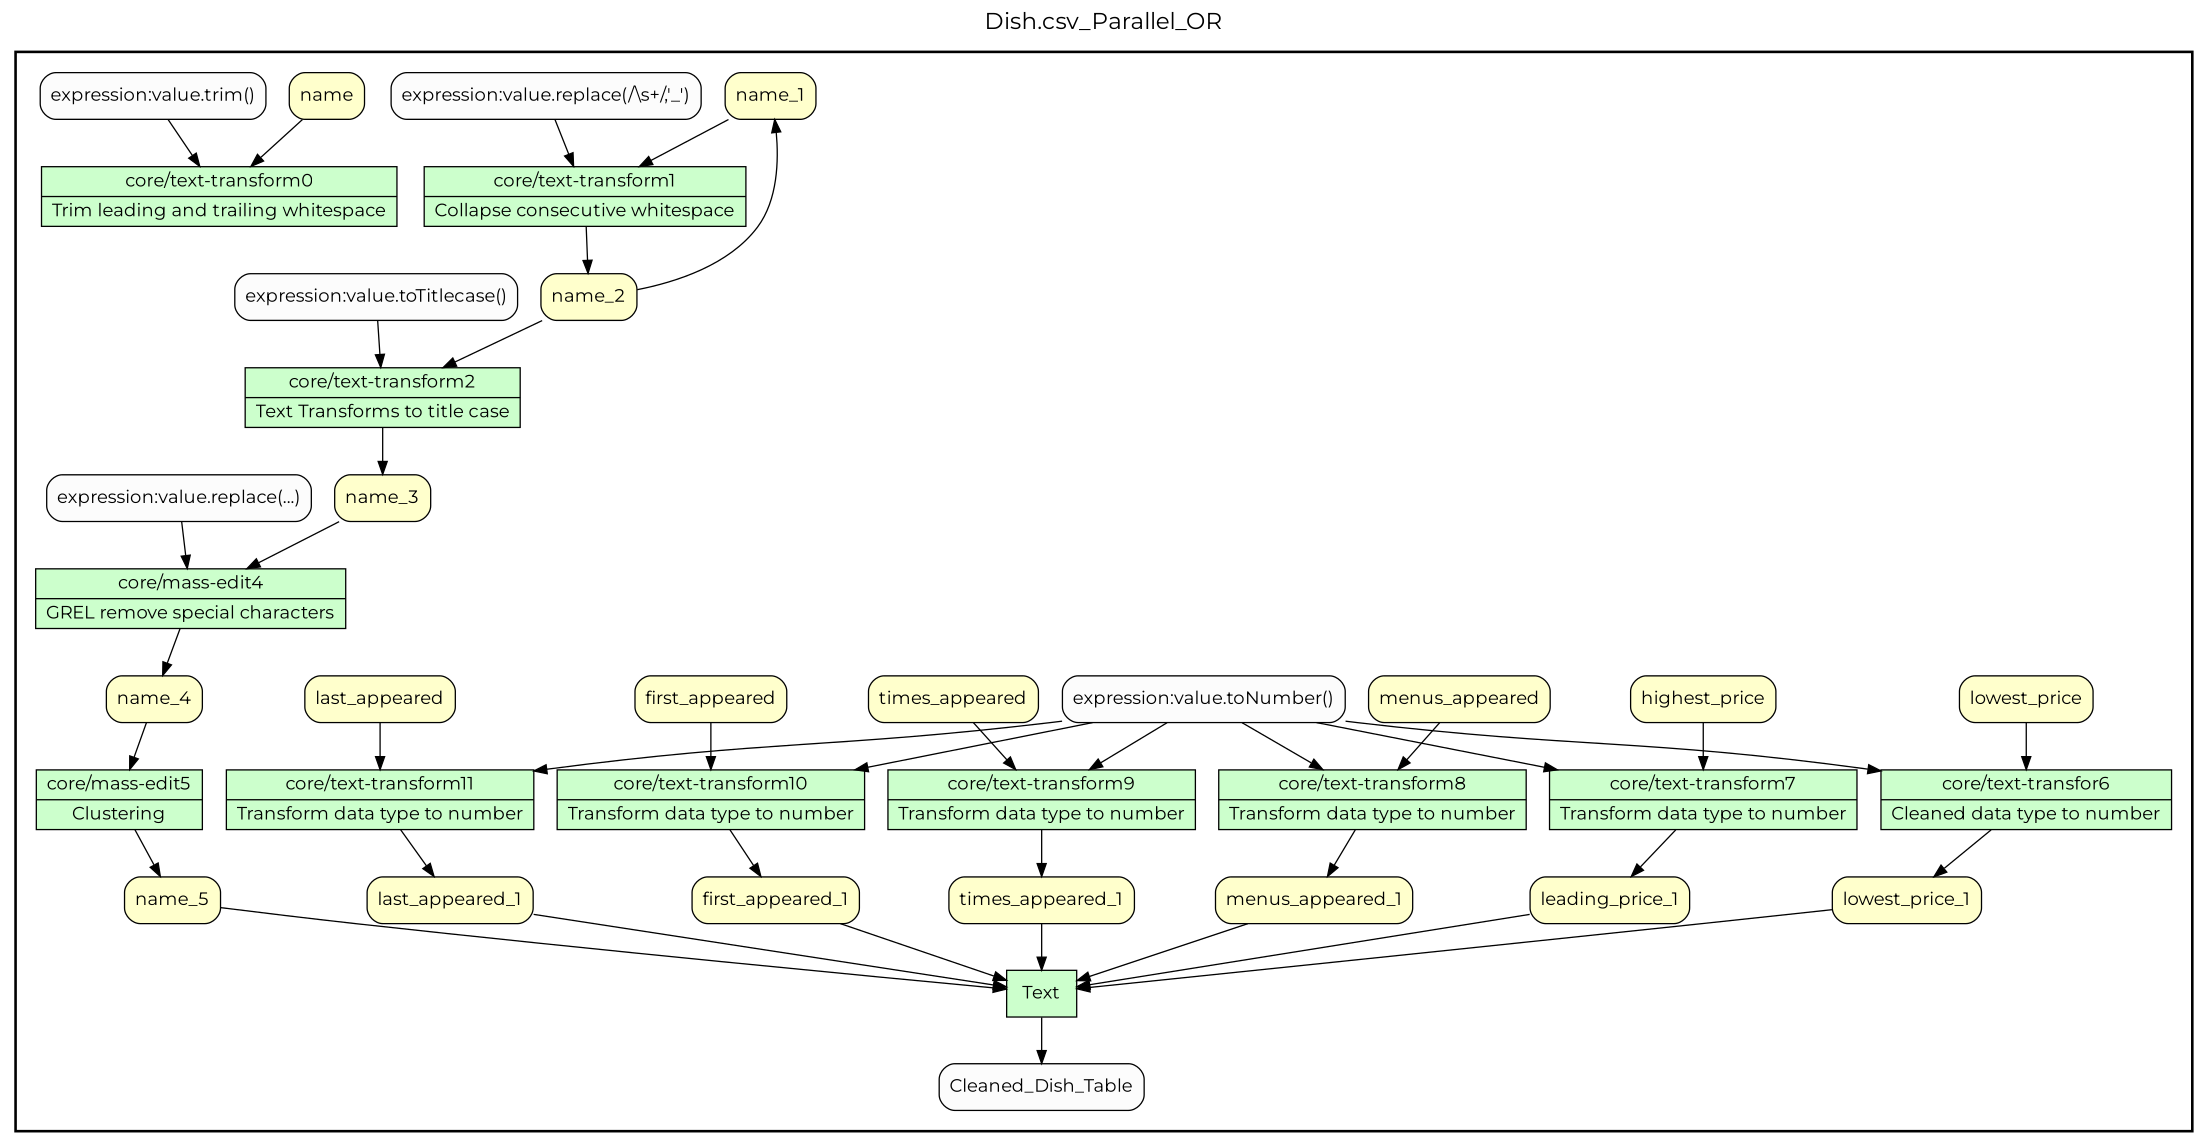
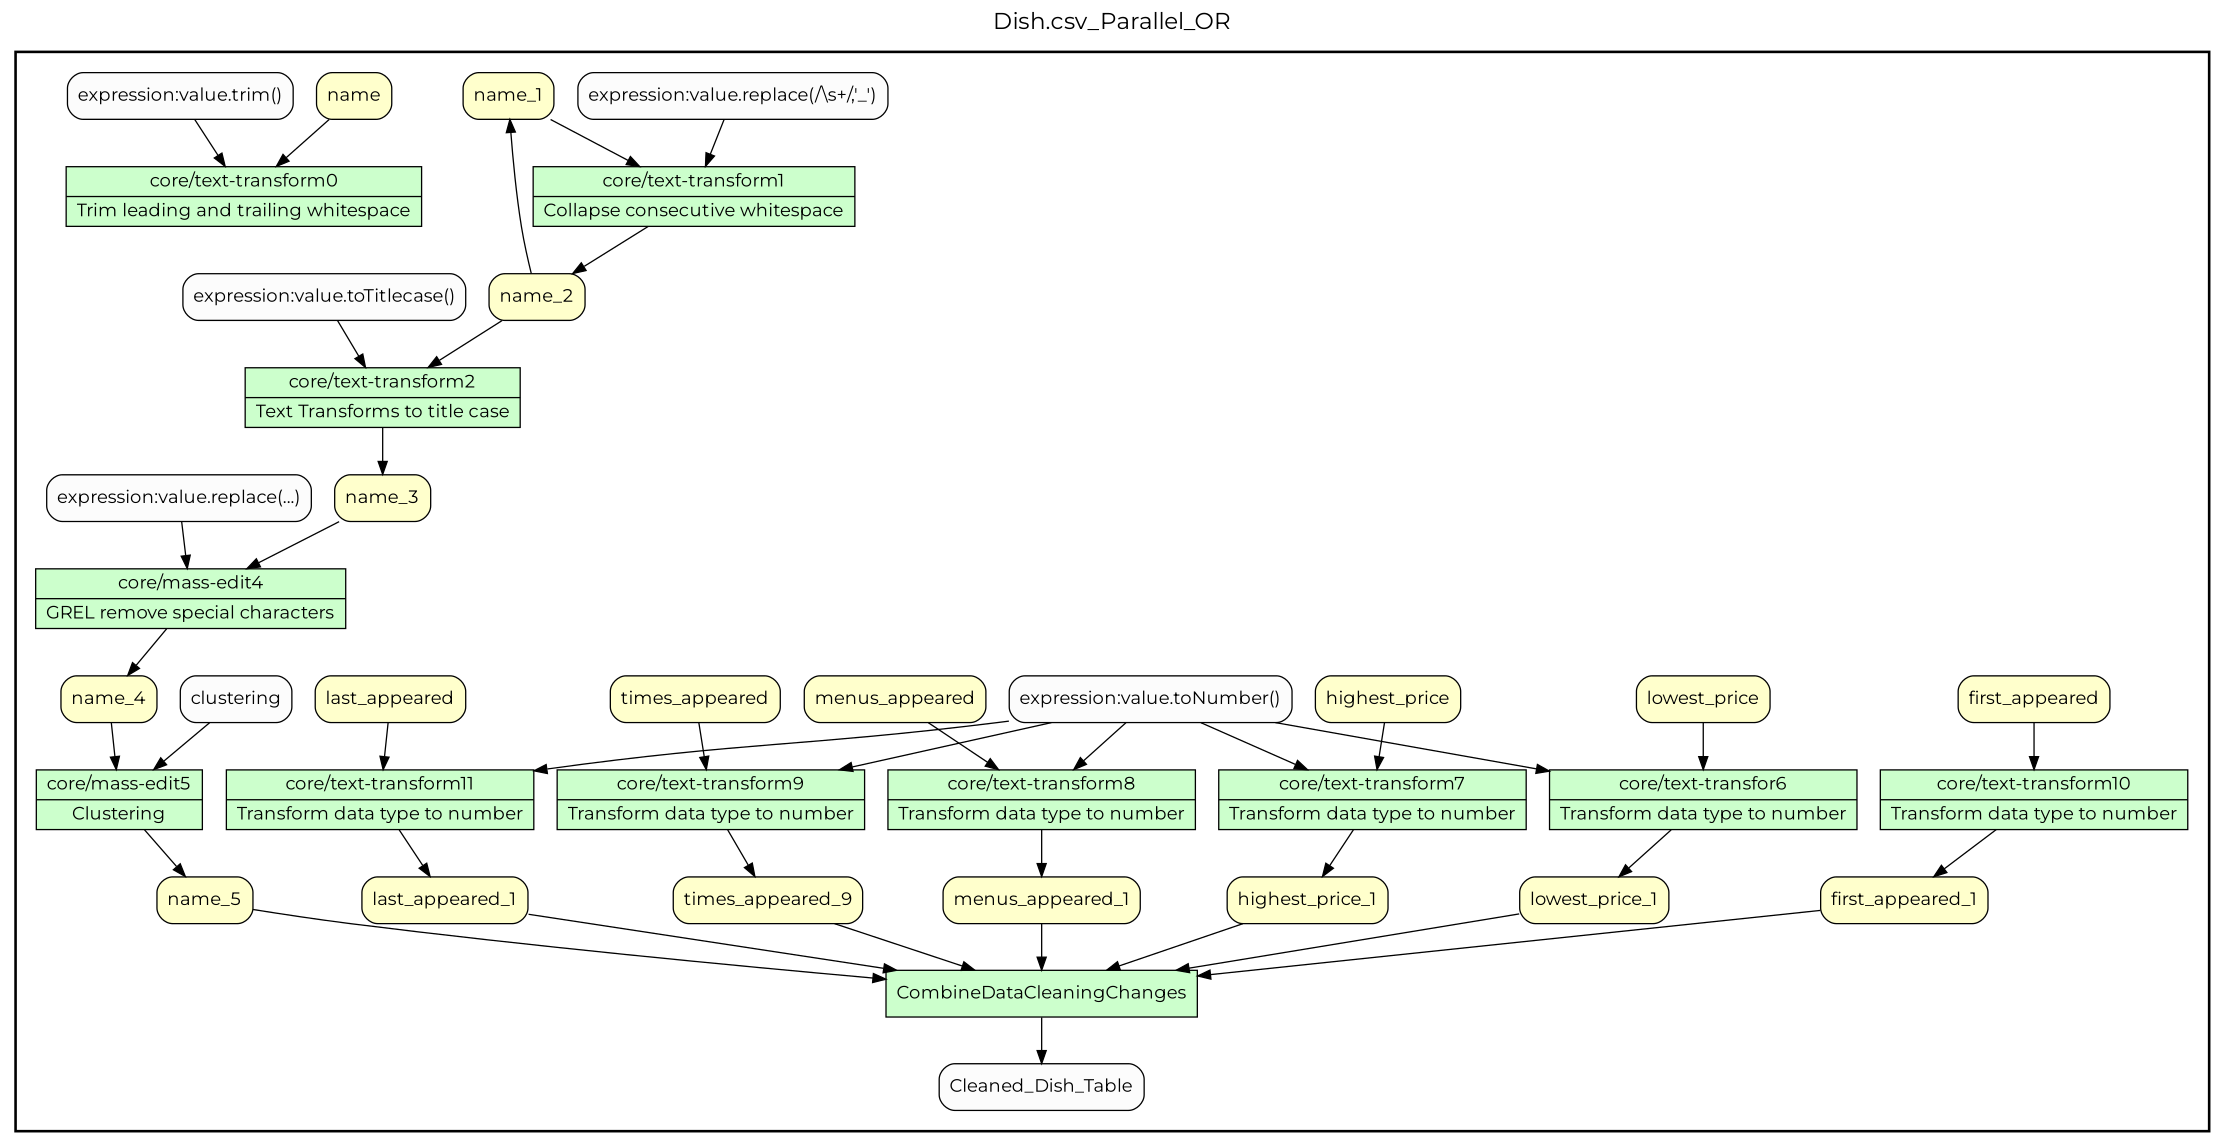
none -> (236, 699)
(980, 745) -> none
(2026, 814) -> (1703, 814)
(1042, 900) -> (768, 900)
(1610, 900) -> (1308, 900)
(1042, 994) -> (1042, 994)
